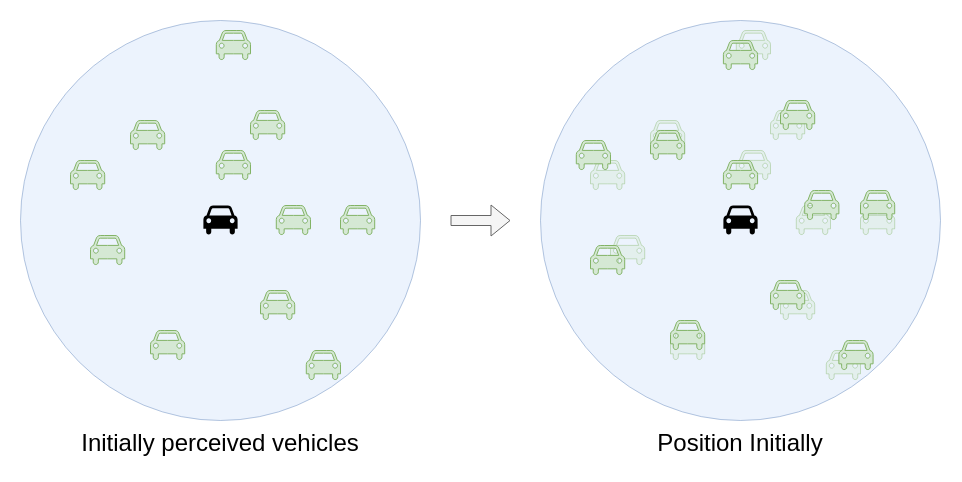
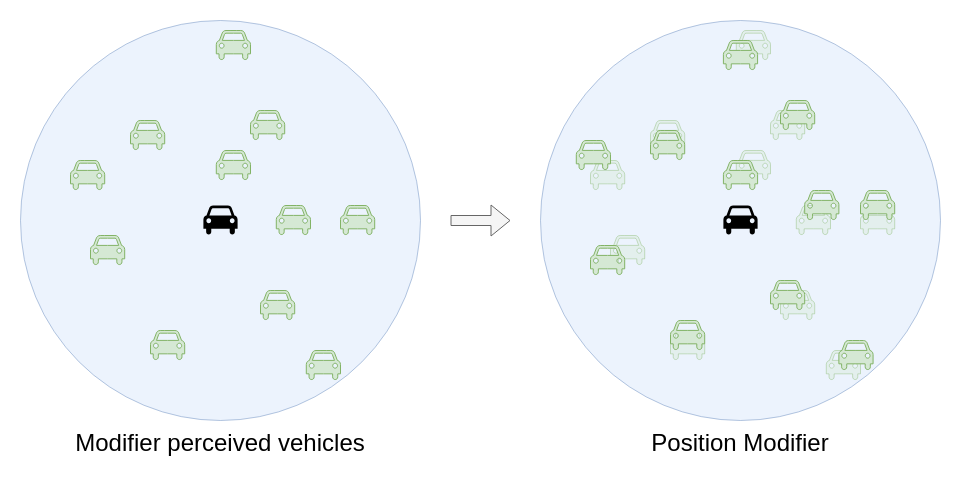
(221, 429) -> (221, 429)
(741, 443) -> (741, 443)
